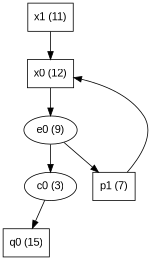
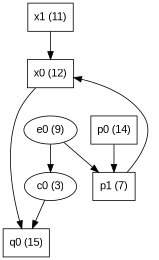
(51, 98) -> (11, 152)
none -> (114, 130)
